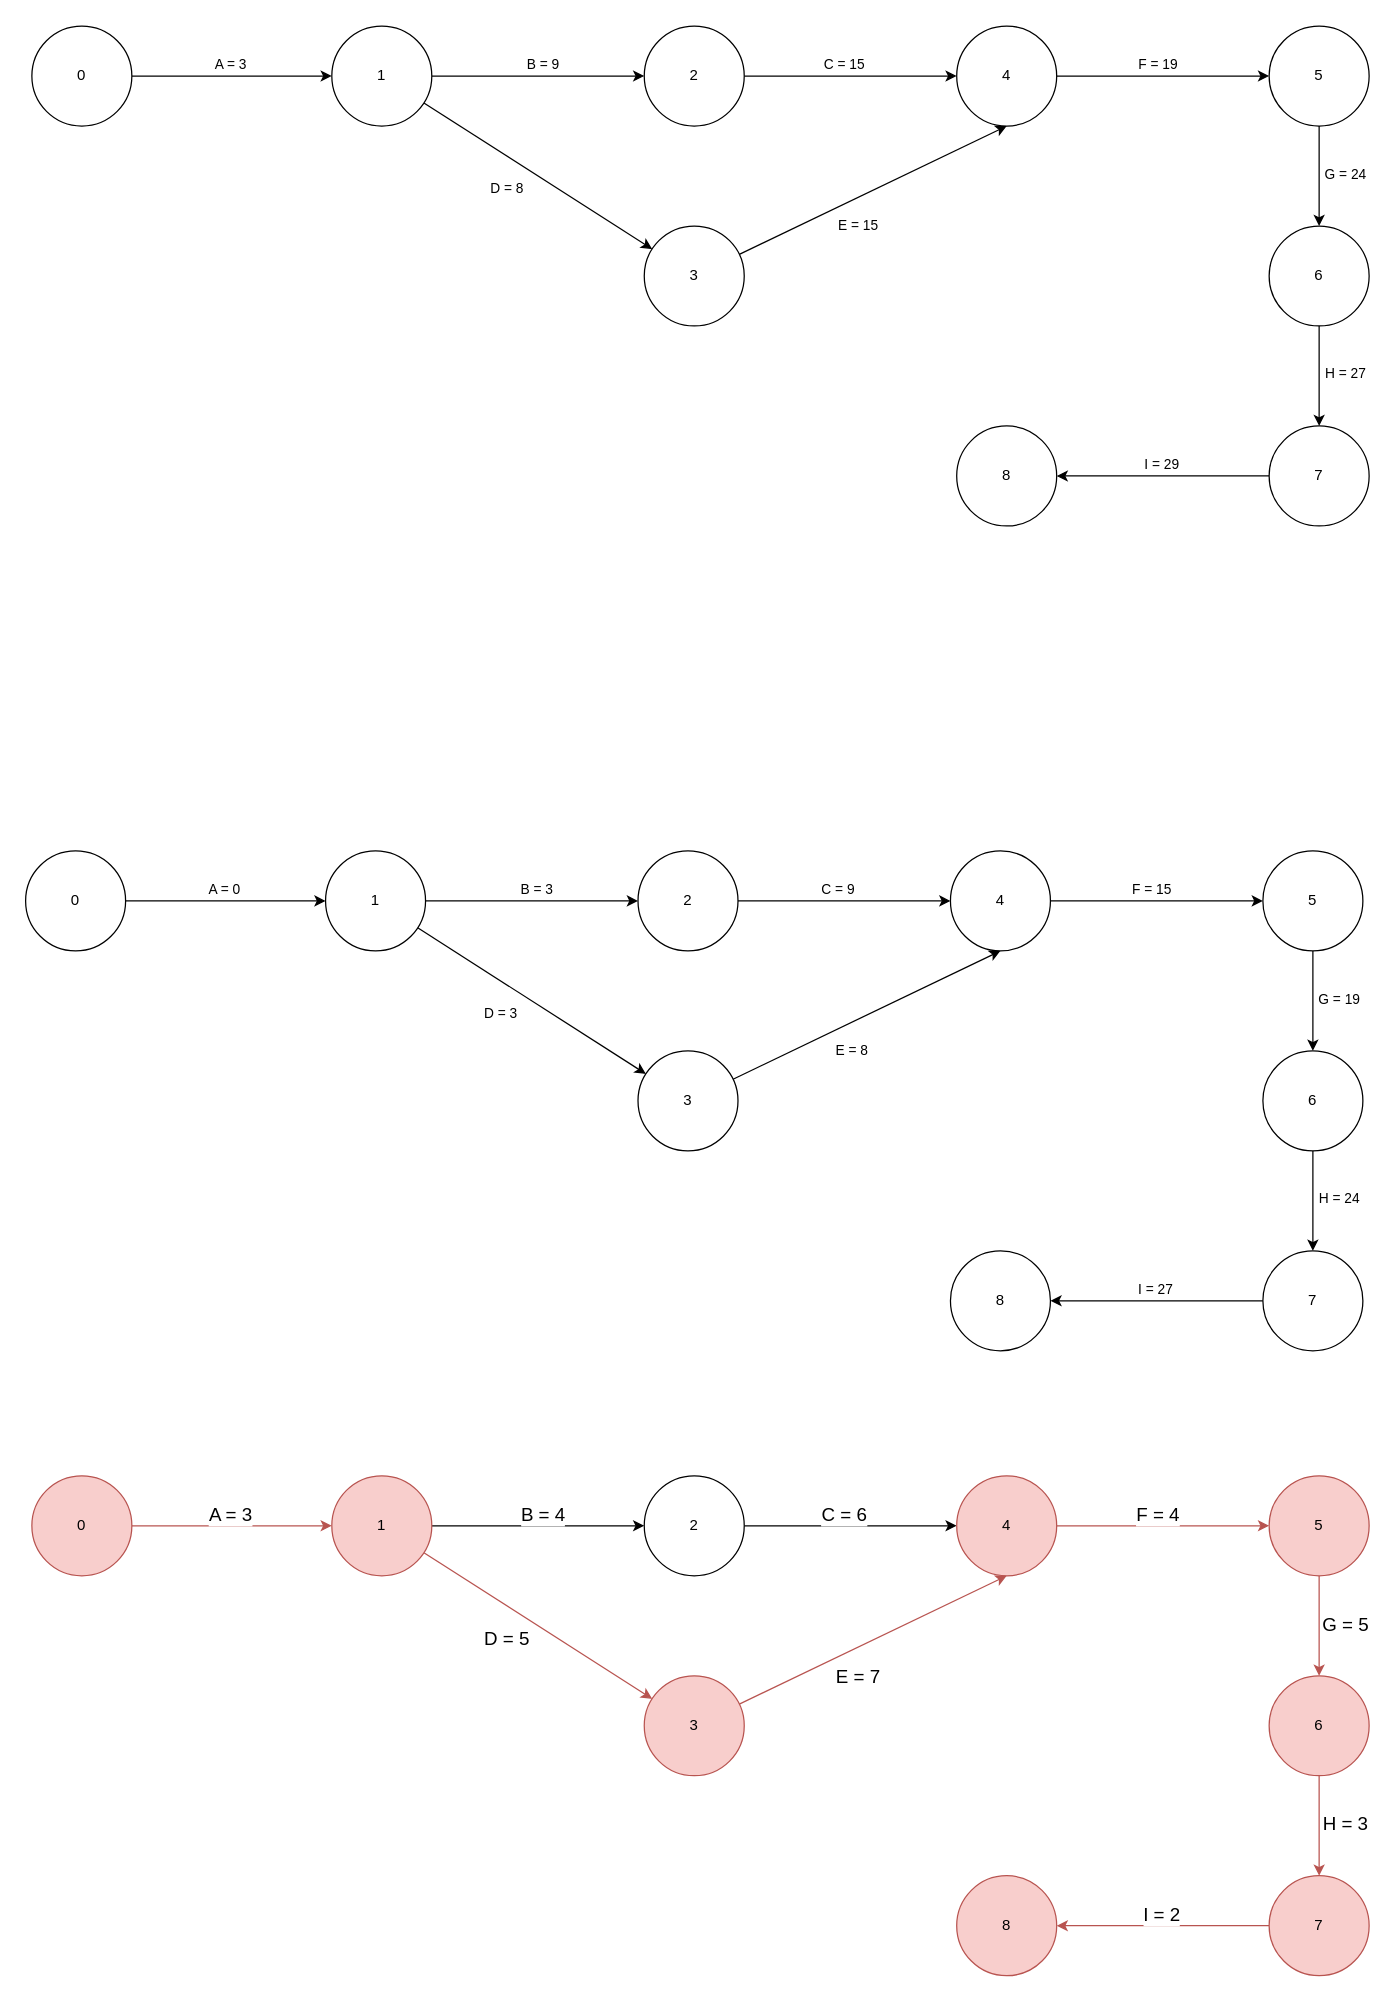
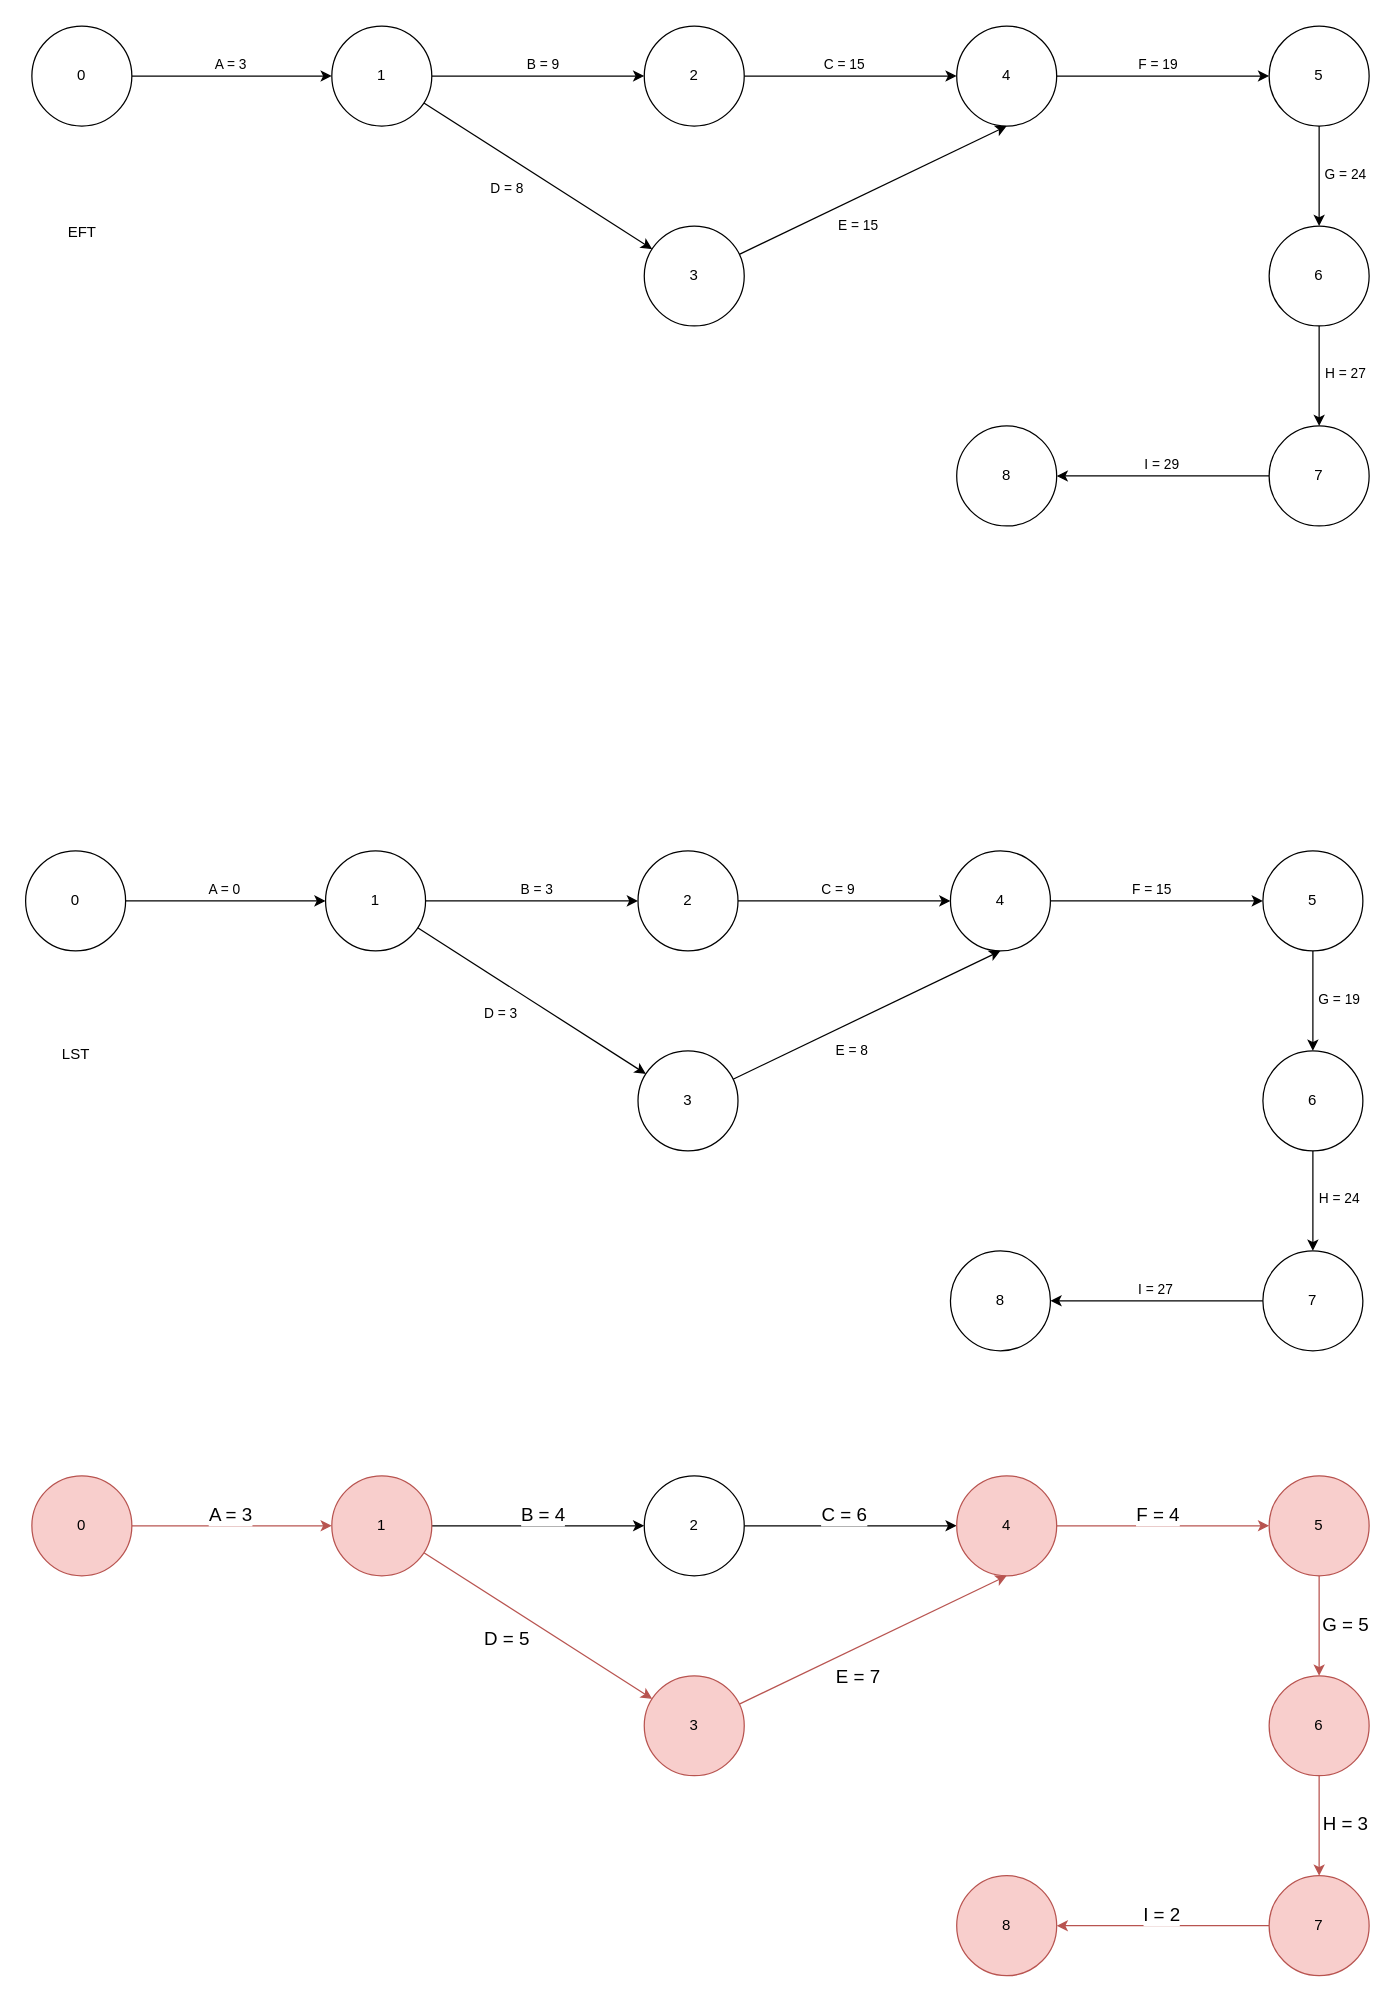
none -> (82, 232)
none -> (76, 1054)
